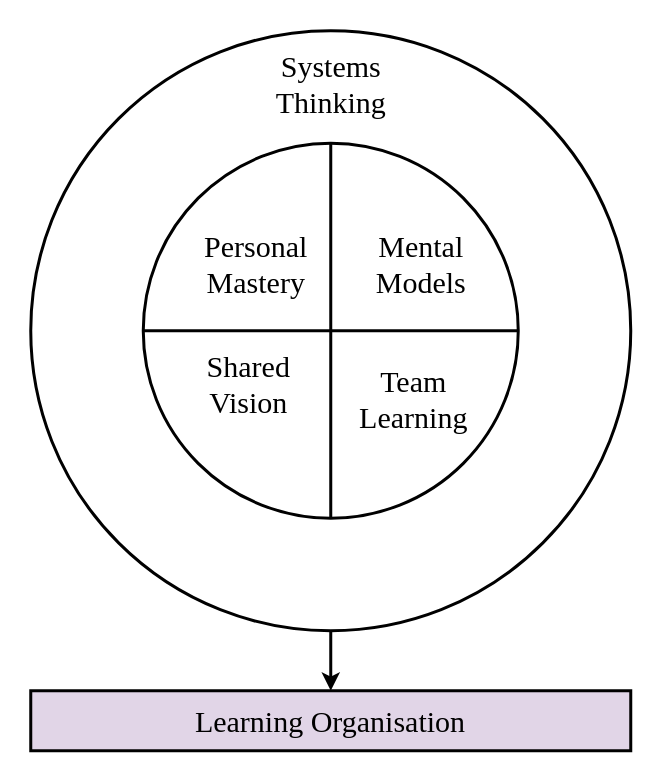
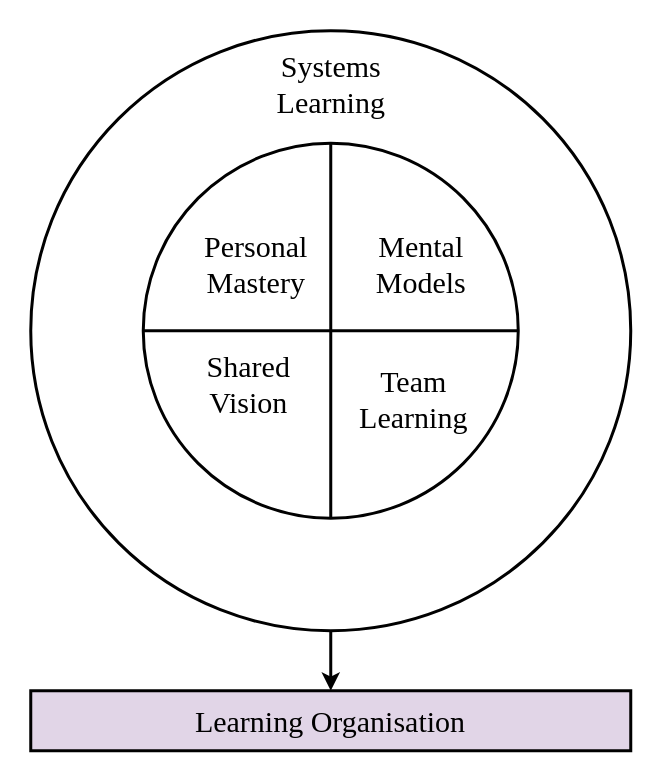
(332, 83) -> (332, 83)
